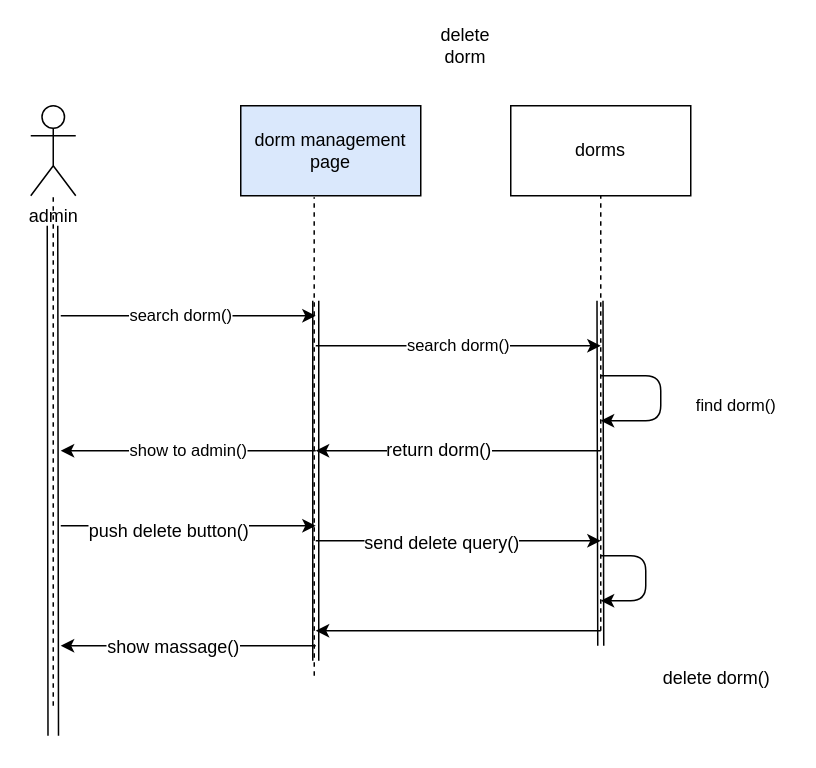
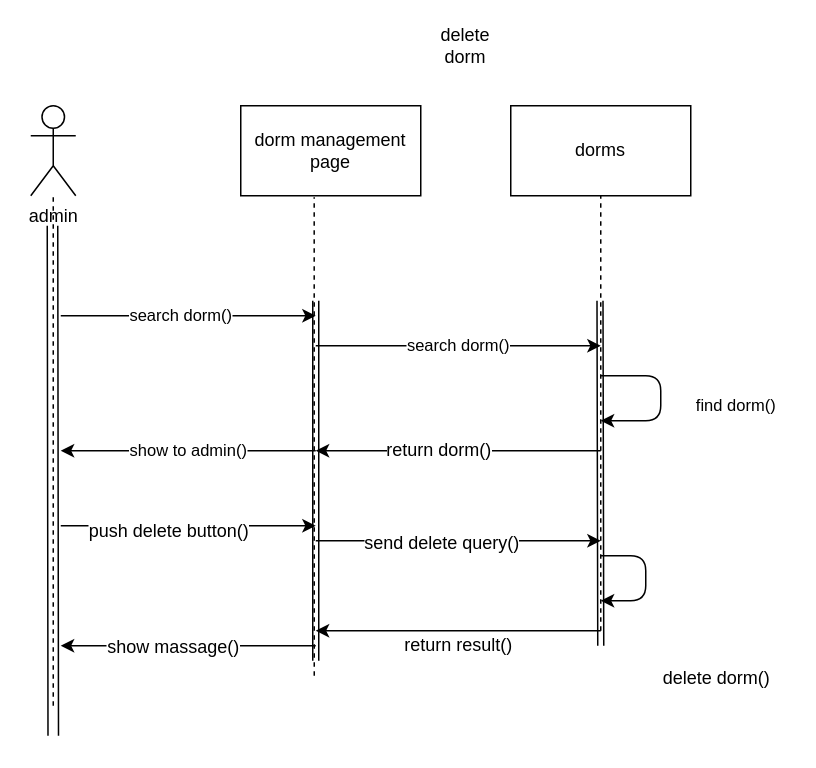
(331, 151) -> (331, 151)
none -> (458, 646)
